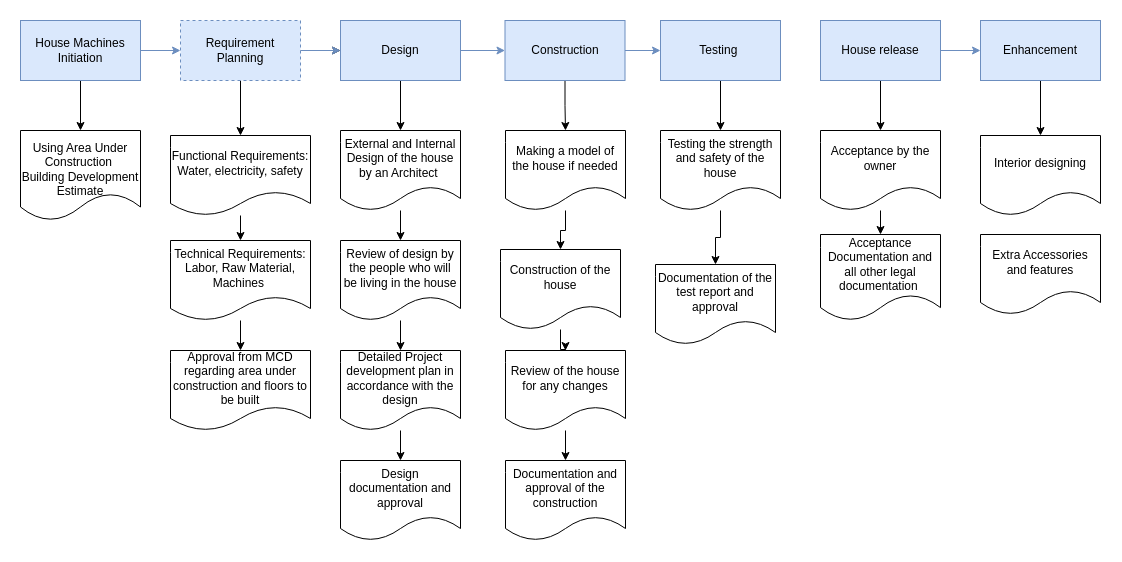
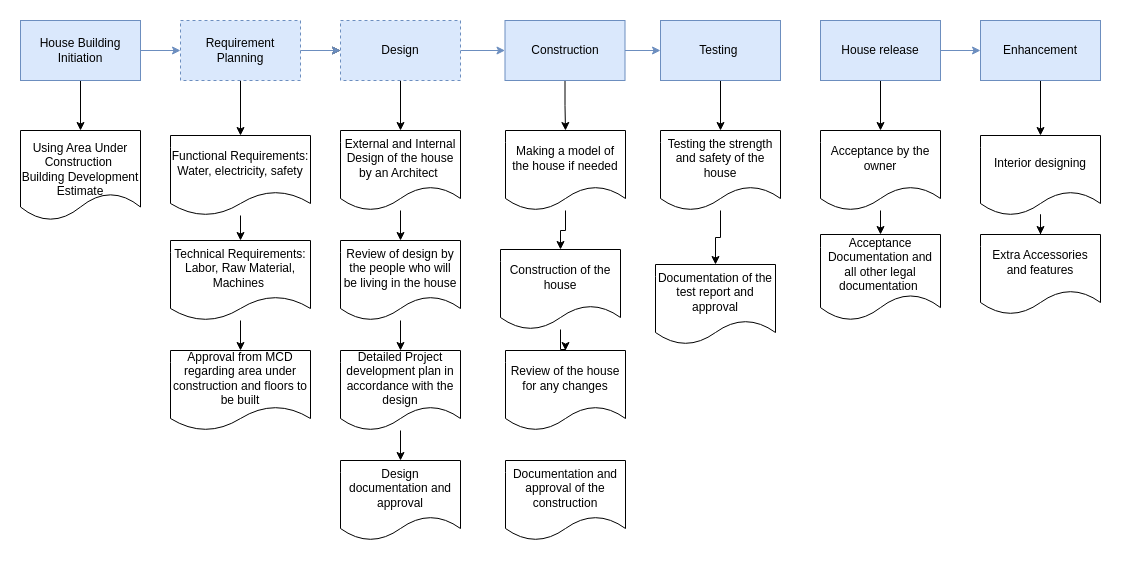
(81, 51) -> (81, 51)
(401, 51) -> (401, 51)
none -> (1041, 229)
(566, 450) -> none
